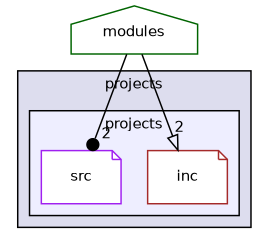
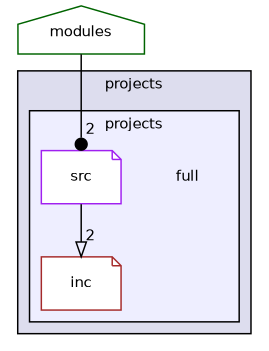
(157, 95) -> (81, 223)
none -> (188, 177)
